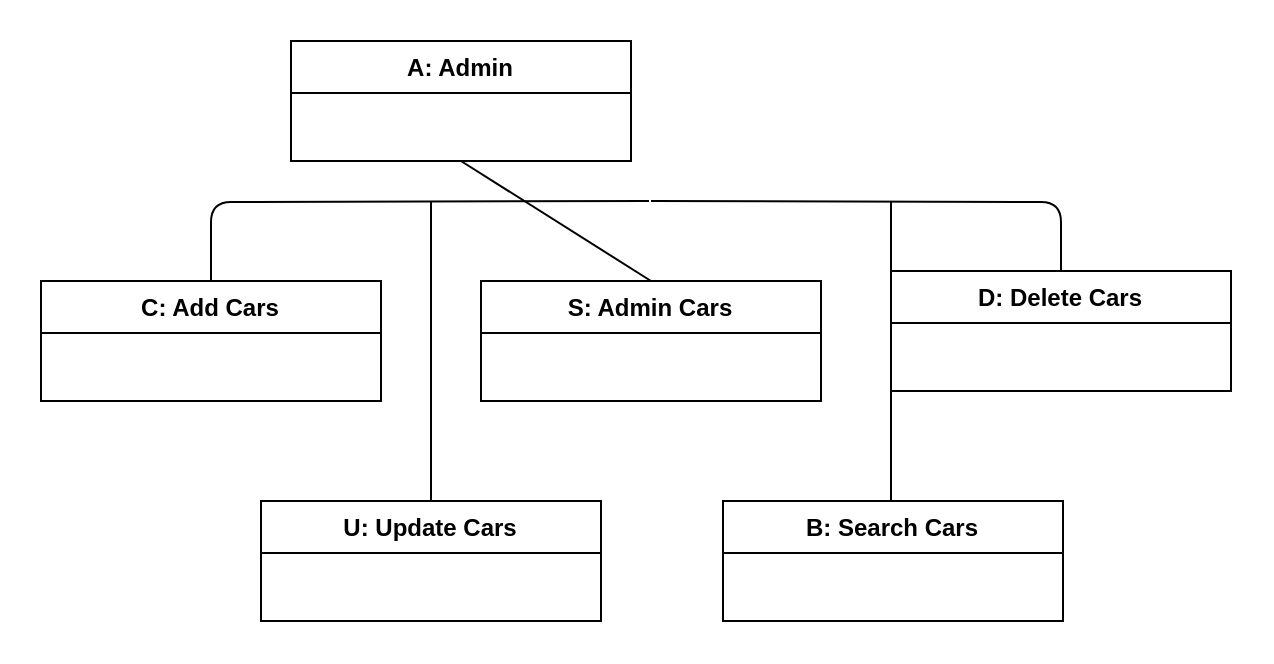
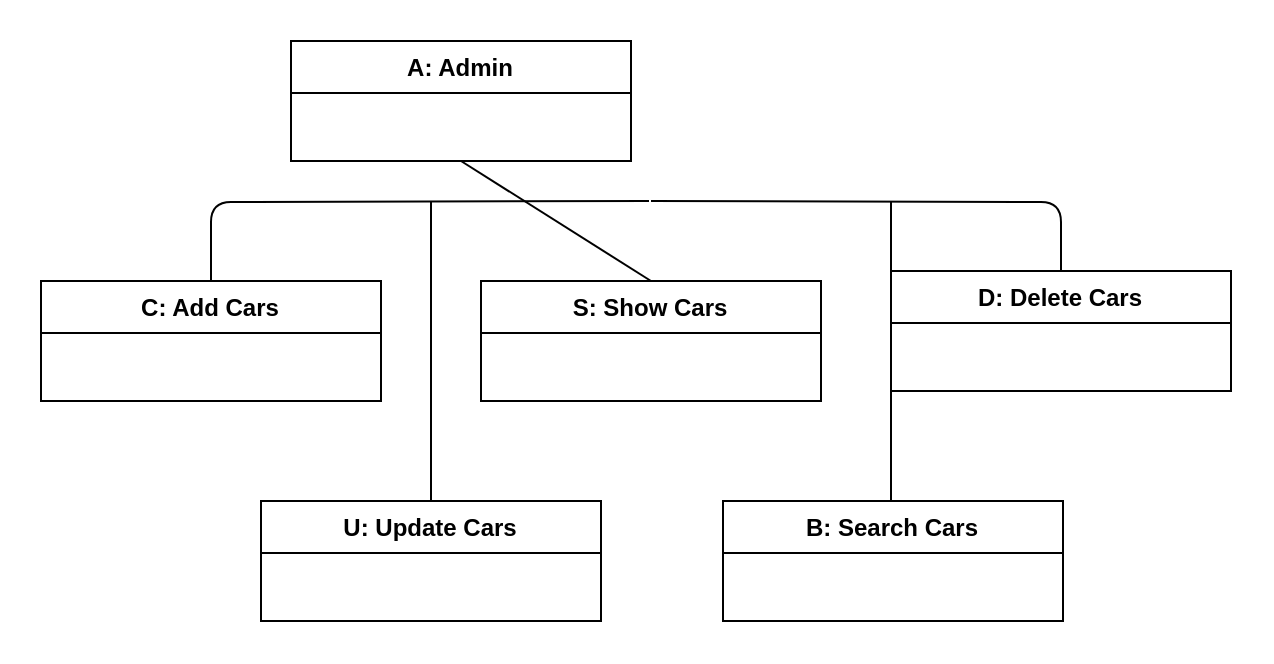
(650, 308) -> (650, 308)
